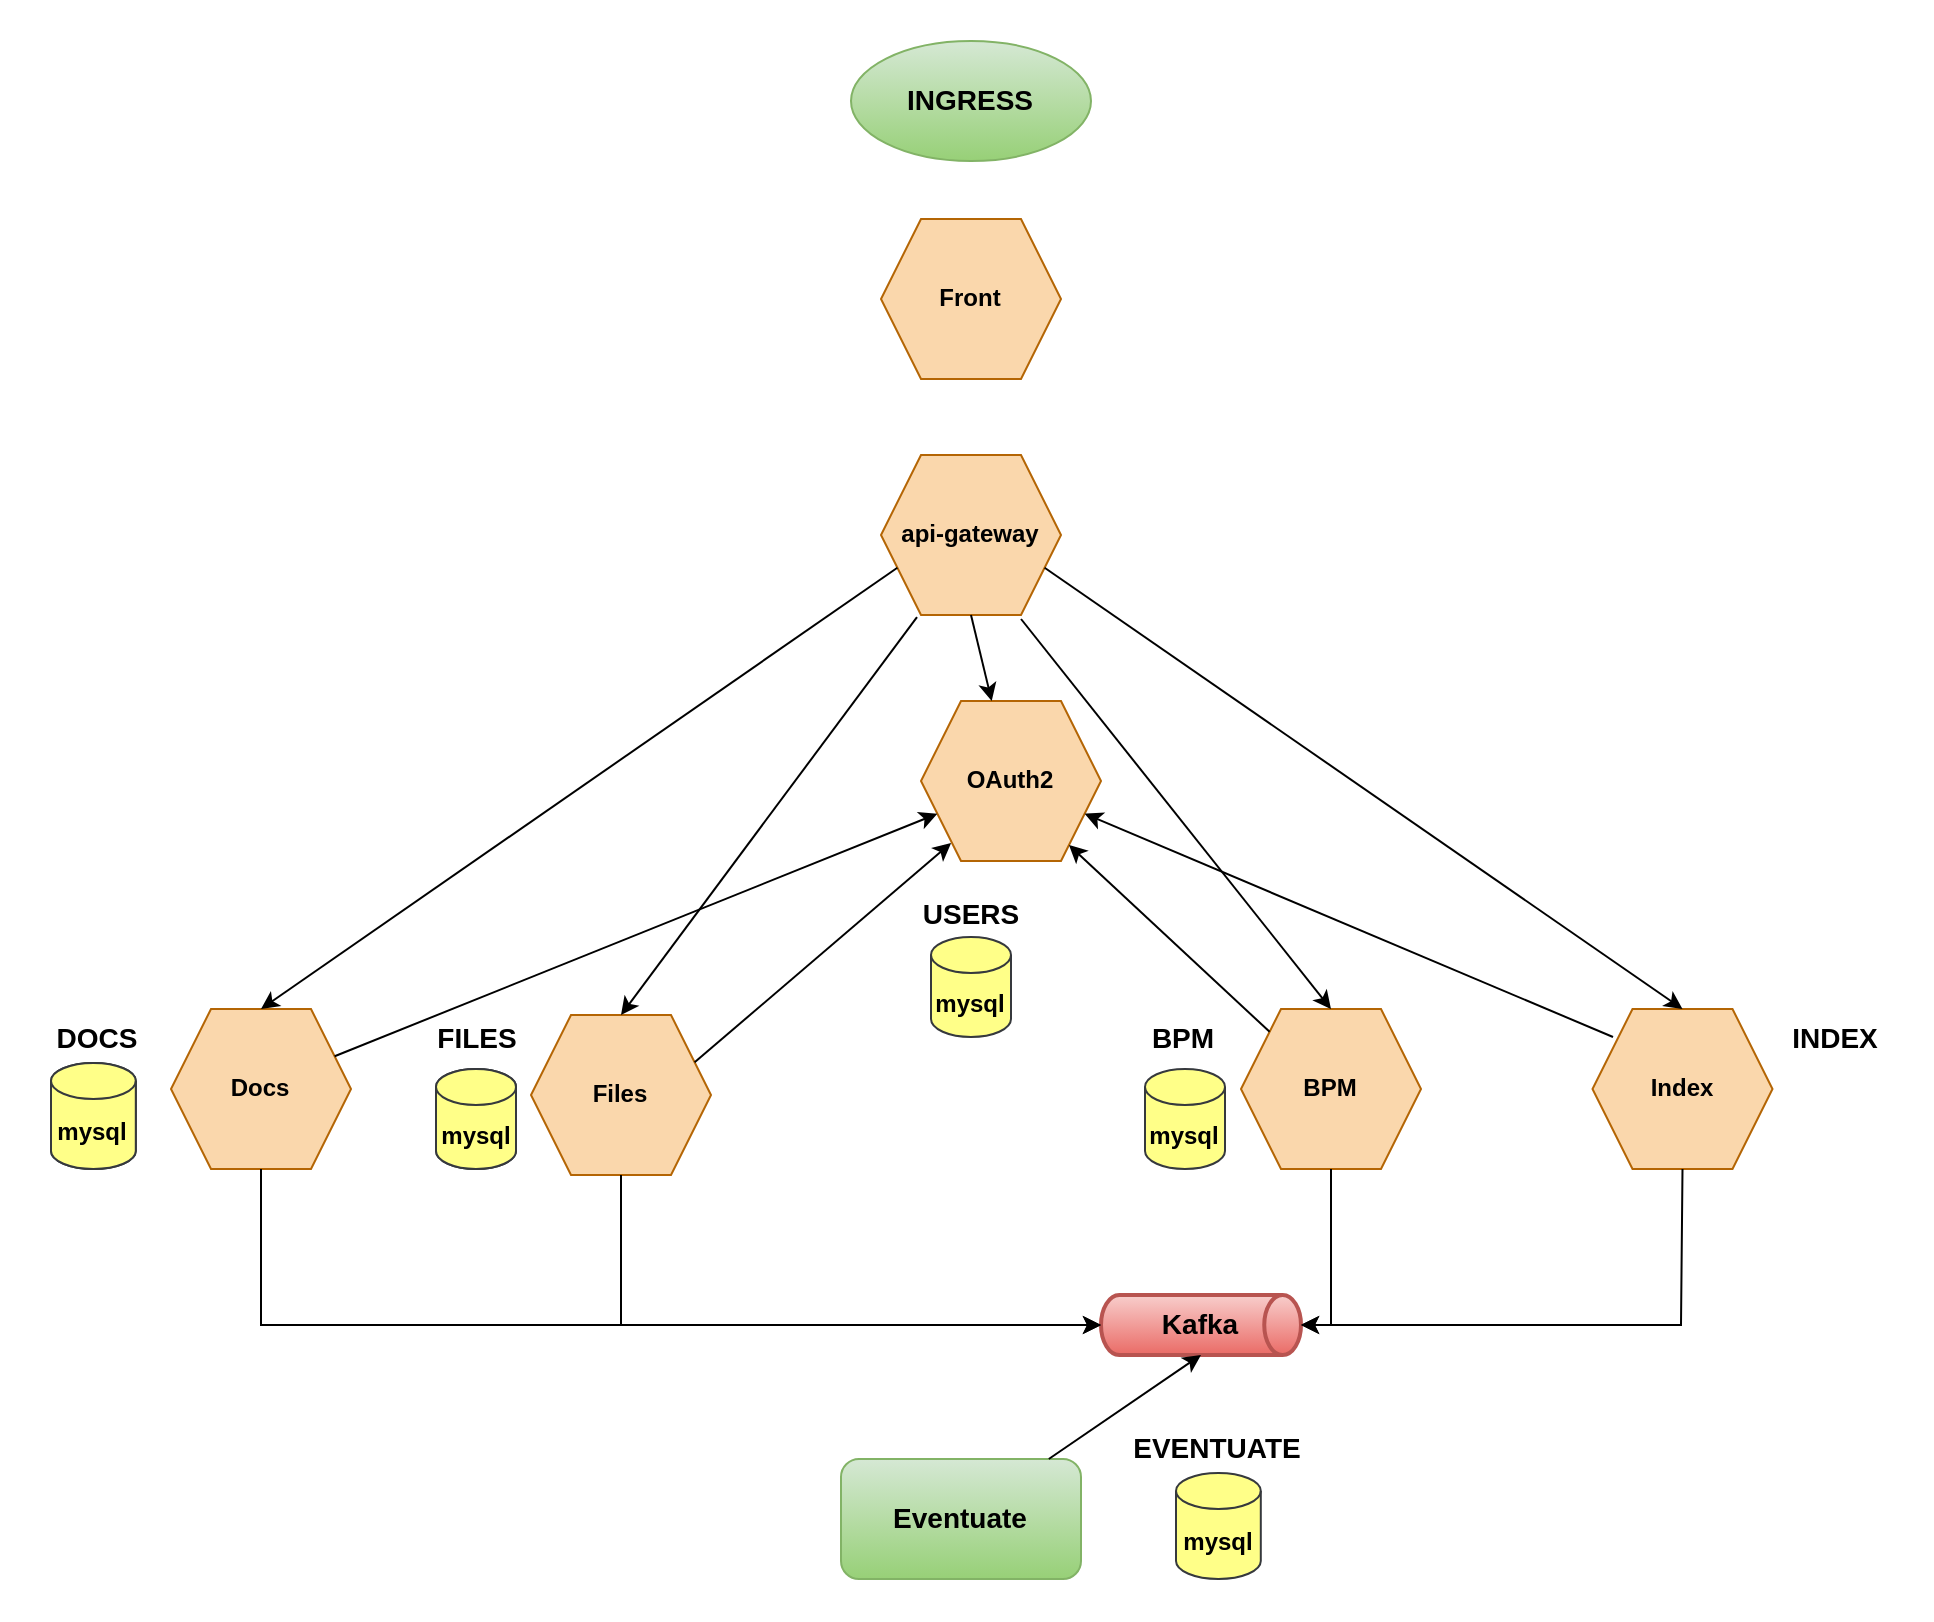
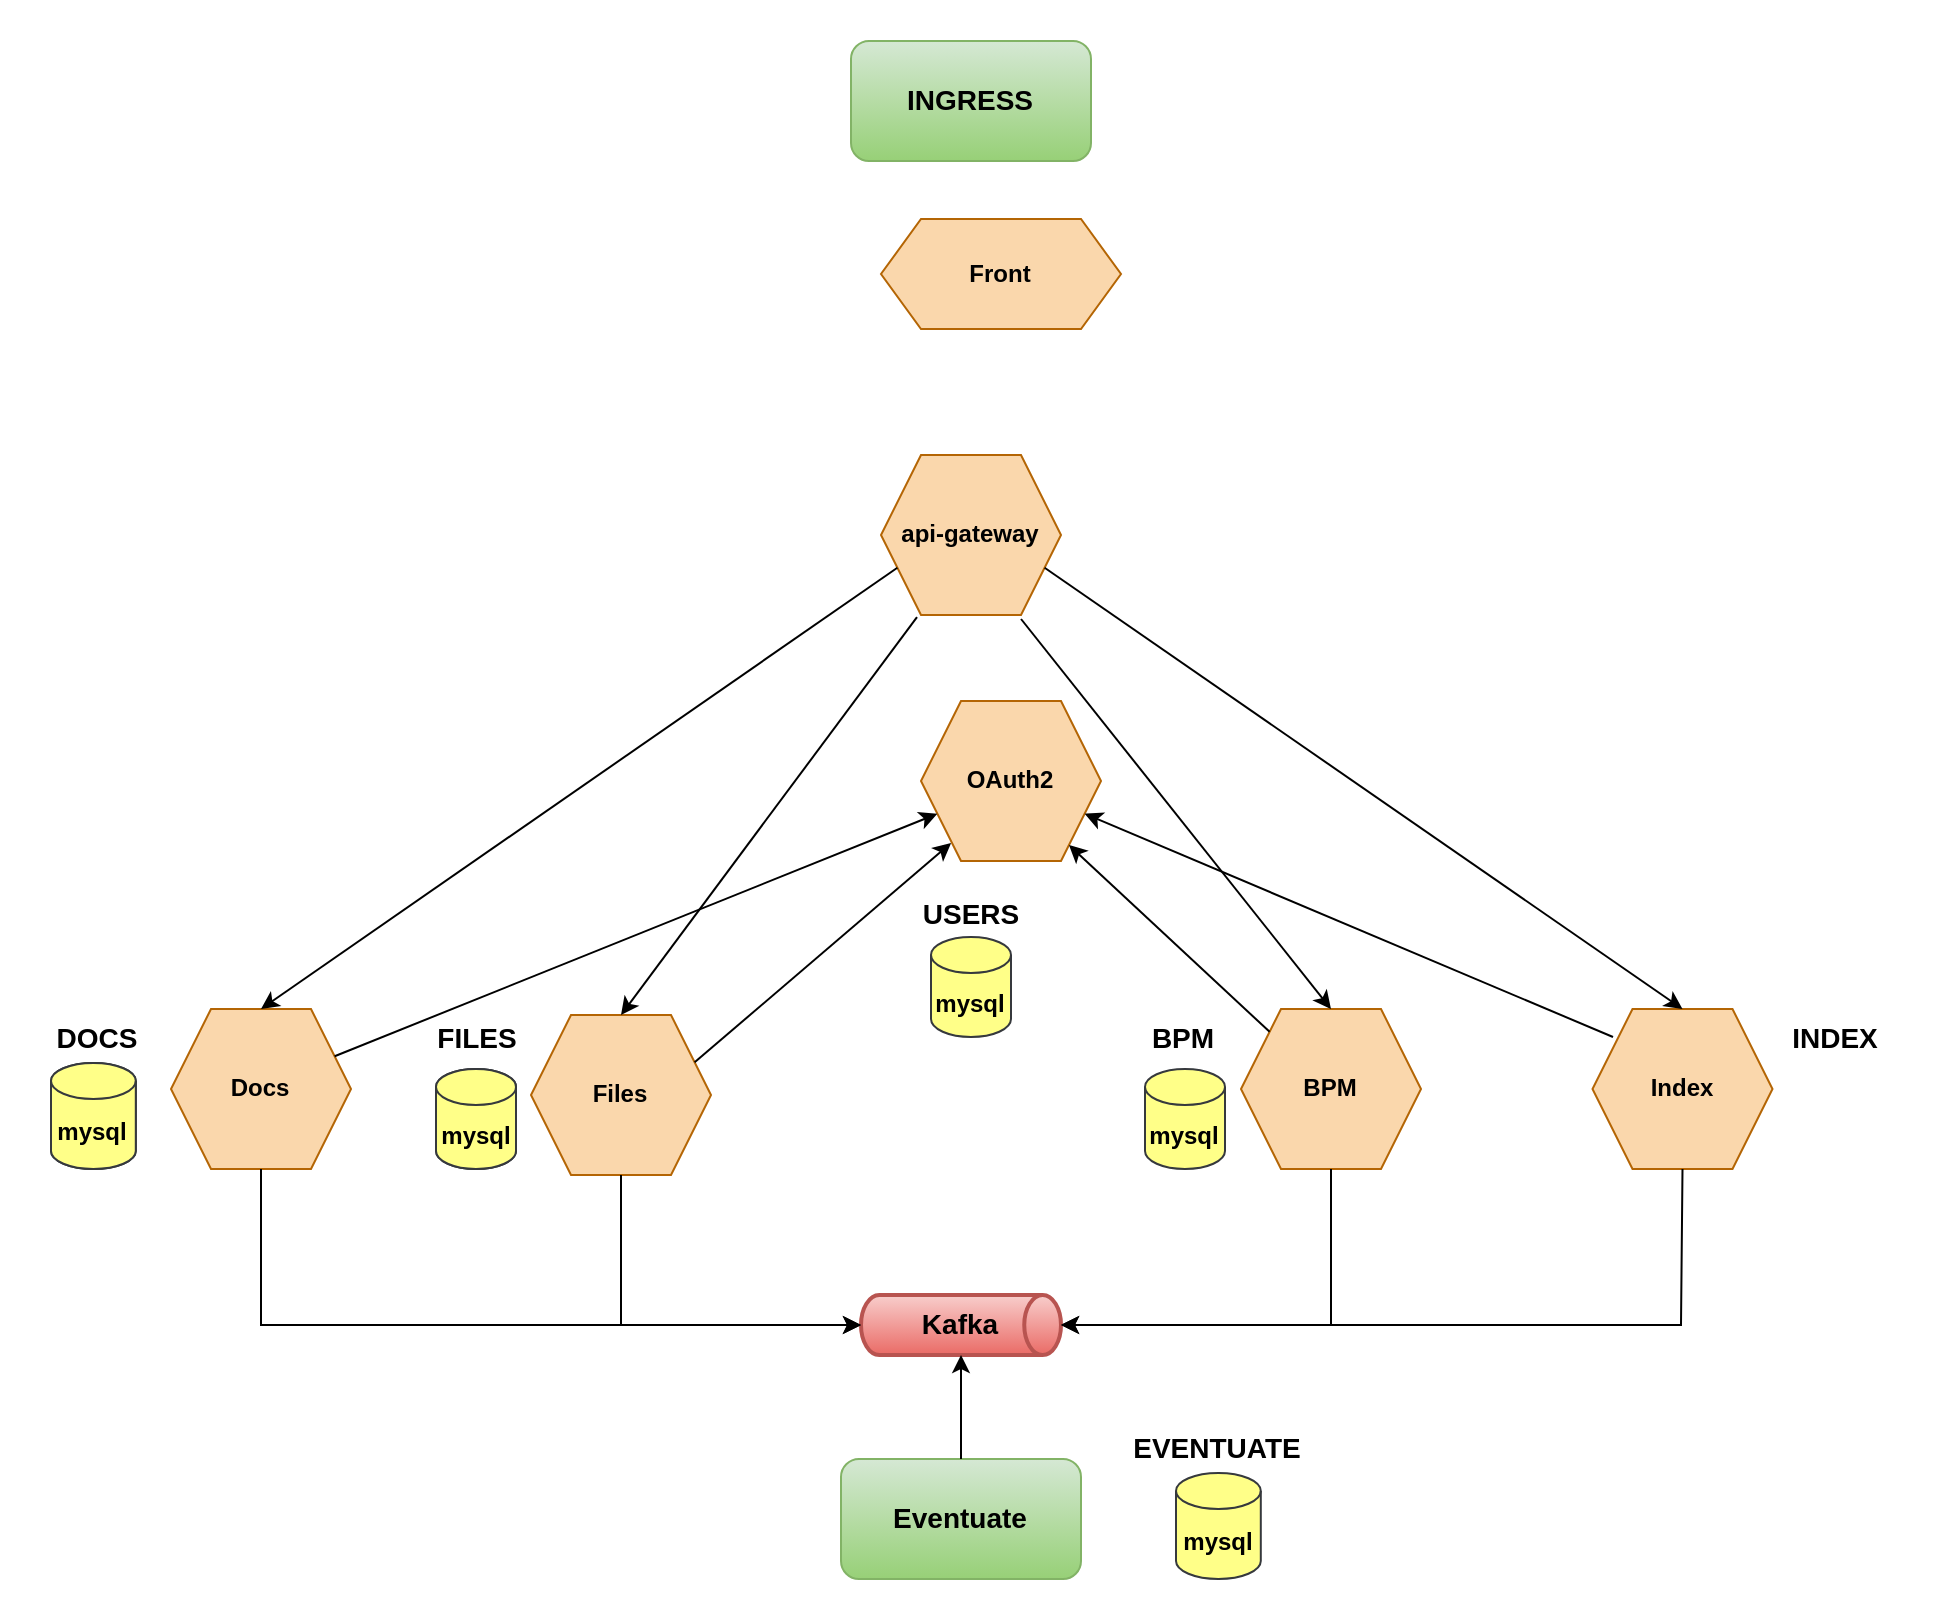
(971, 101) -> (971, 101)
(971, 299) -> (1001, 274)
(980, 651) -> none
(1201, 1325) -> (961, 1325)
